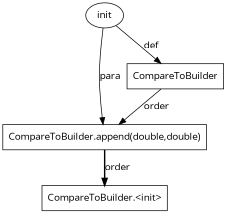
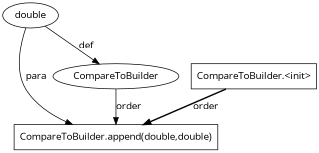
(105, 15) -> (31, 15)
(175, 76) -> (116, 76)
(105, 164) -> (188, 105)
